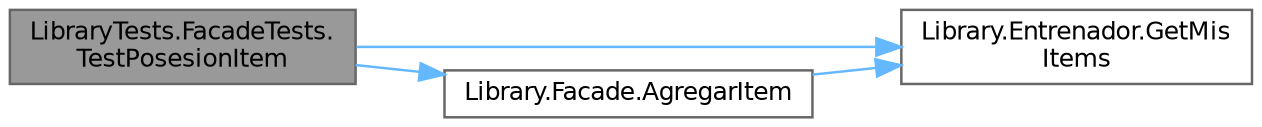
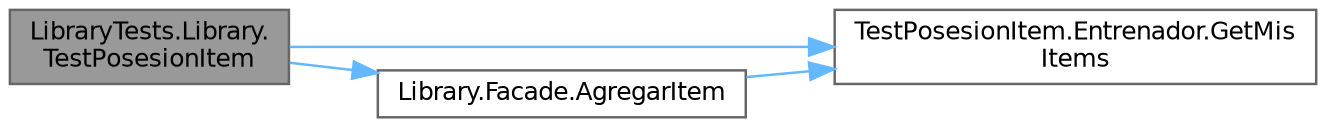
(183, 47) -> (149, 47)
(1077, 47) -> (1075, 47)
